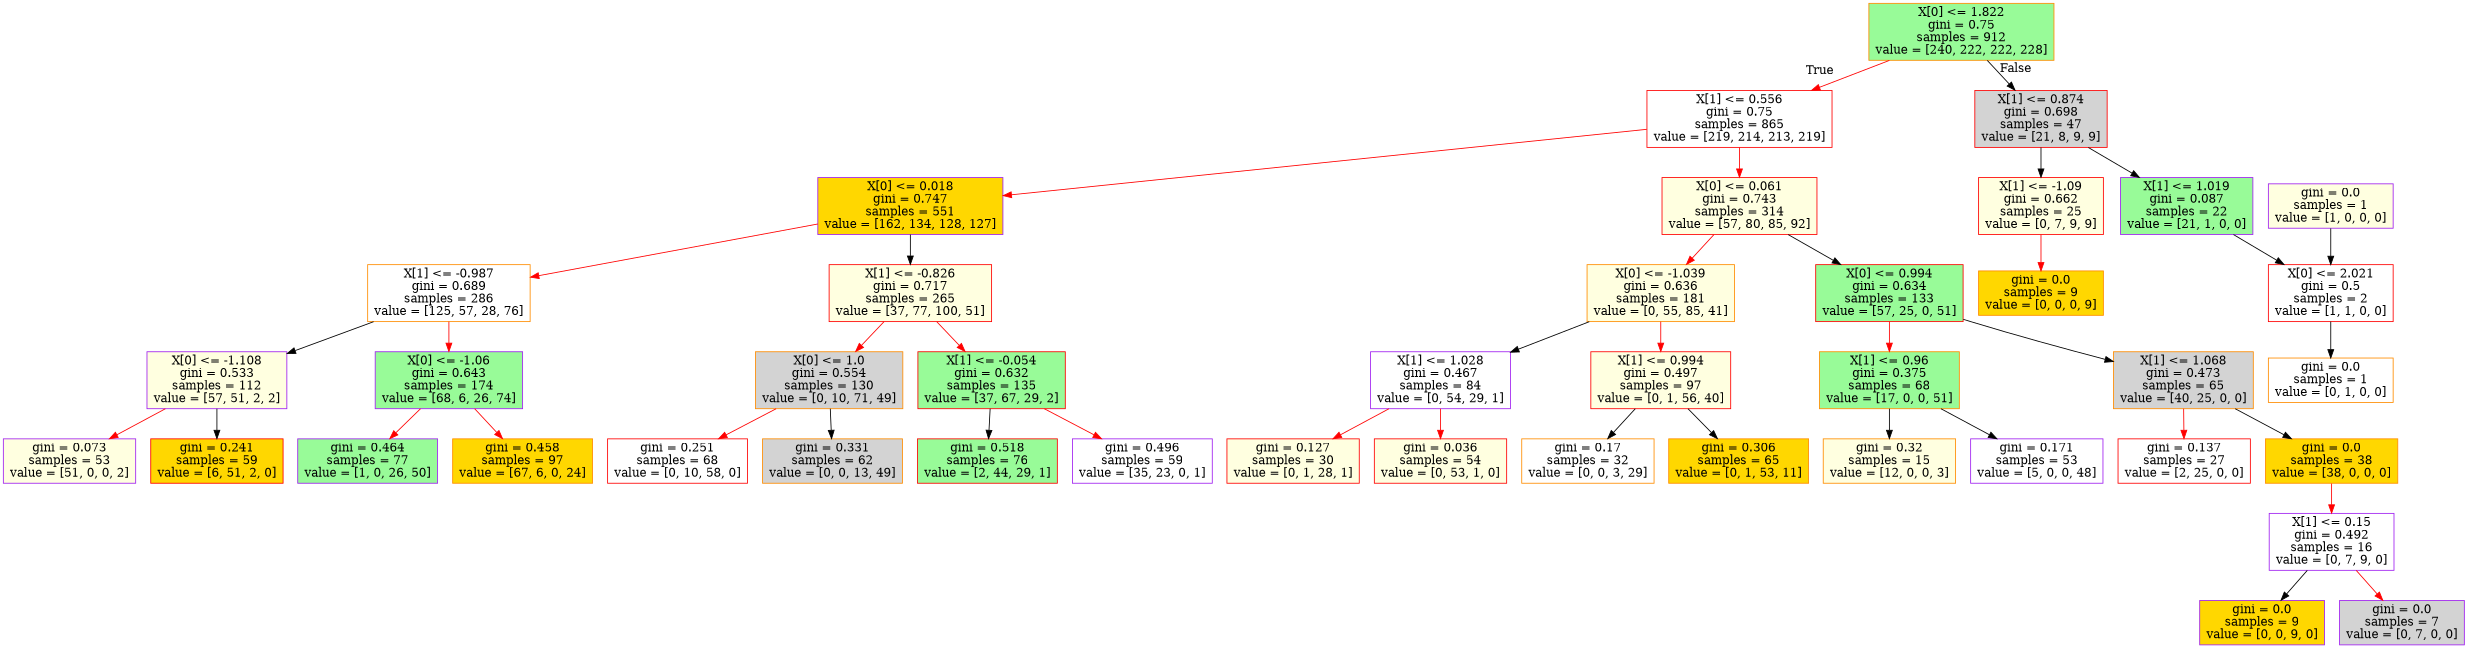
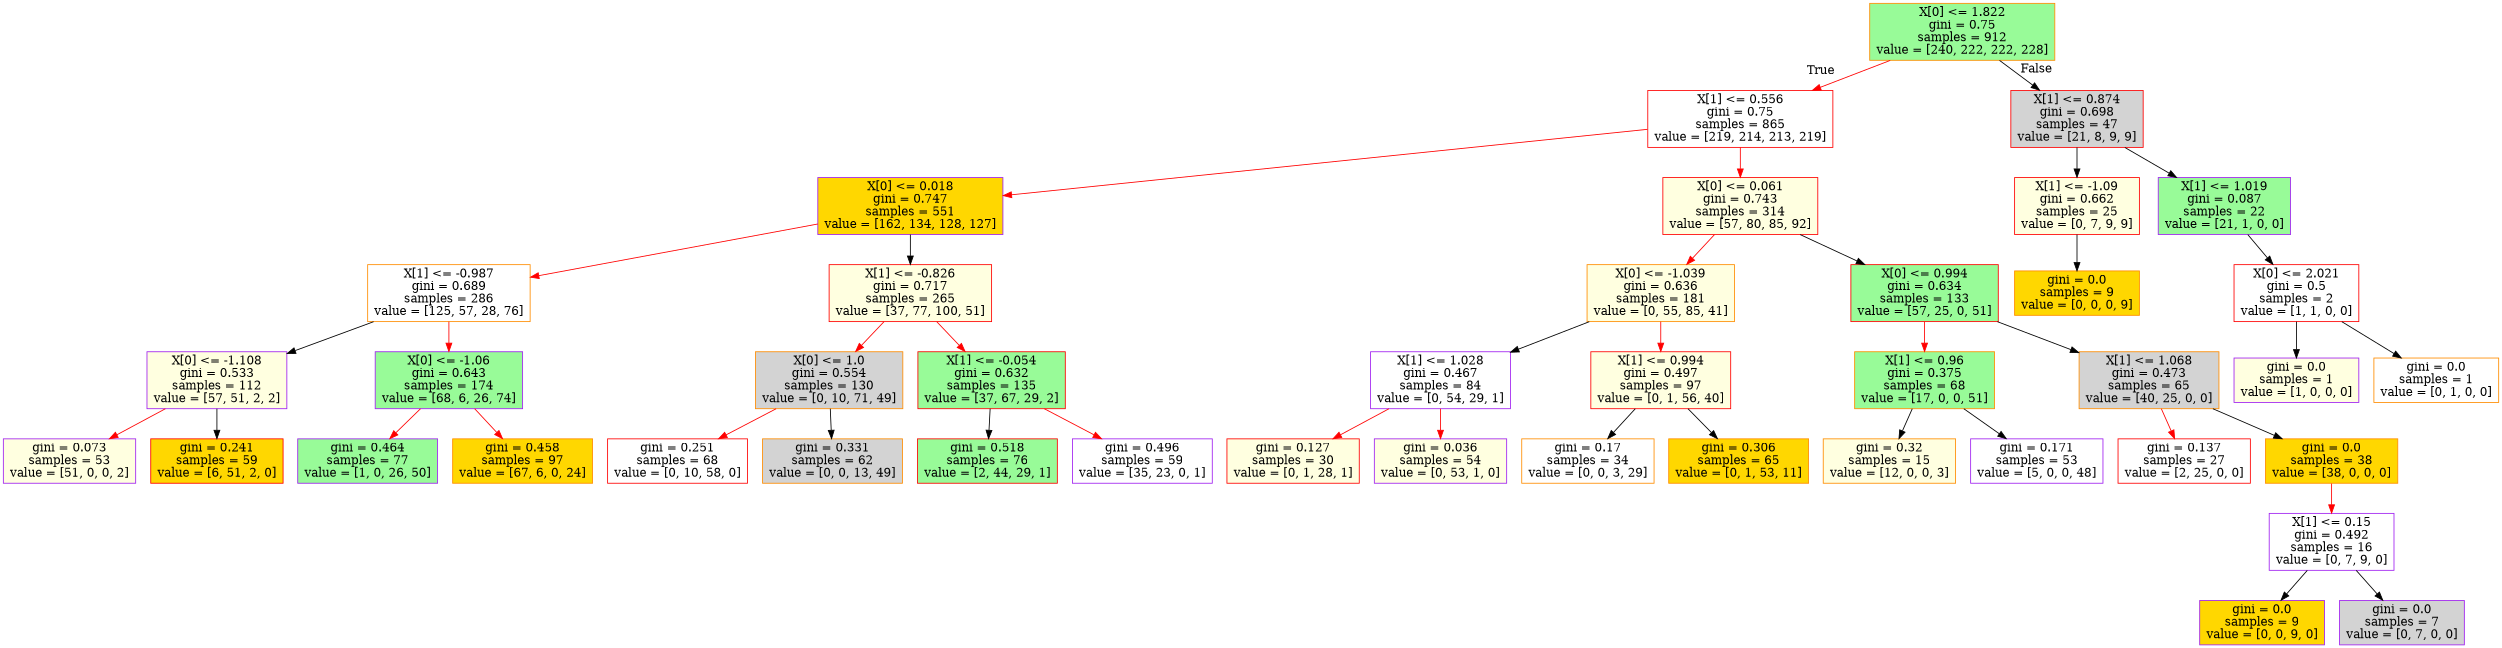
(2331, 242) -> (2296, 336)
(2041, 248) -> (2077, 248)
(1440, 461) -> (1440, 461)
(1588, 461) -> (1588, 461)
(2367, 582) -> (2367, 582)
